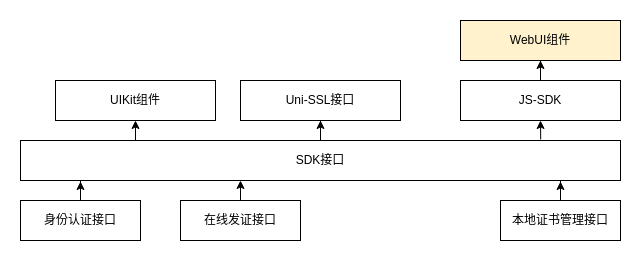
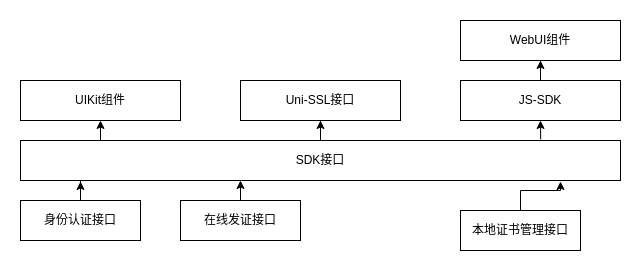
(541, 41) -> (541, 41)
(136, 101) -> (101, 101)
(561, 221) -> (521, 231)
